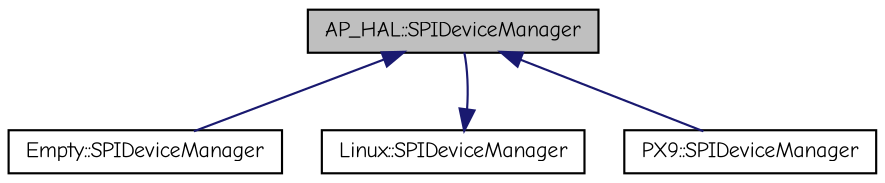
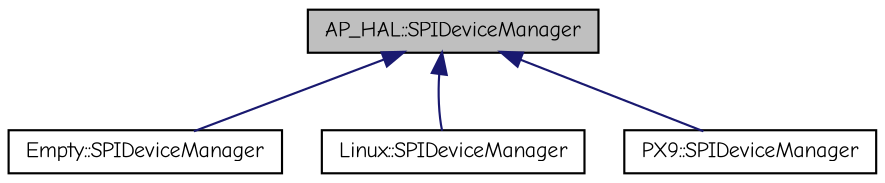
(467, 81) -> (439, 103)
